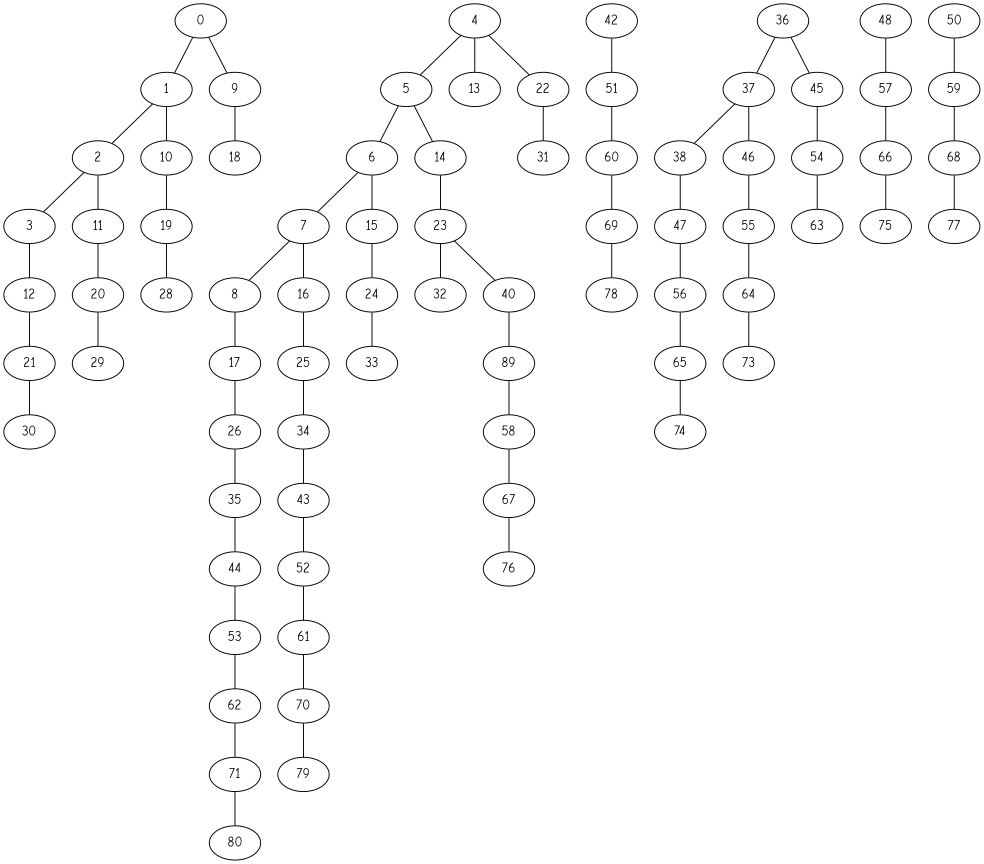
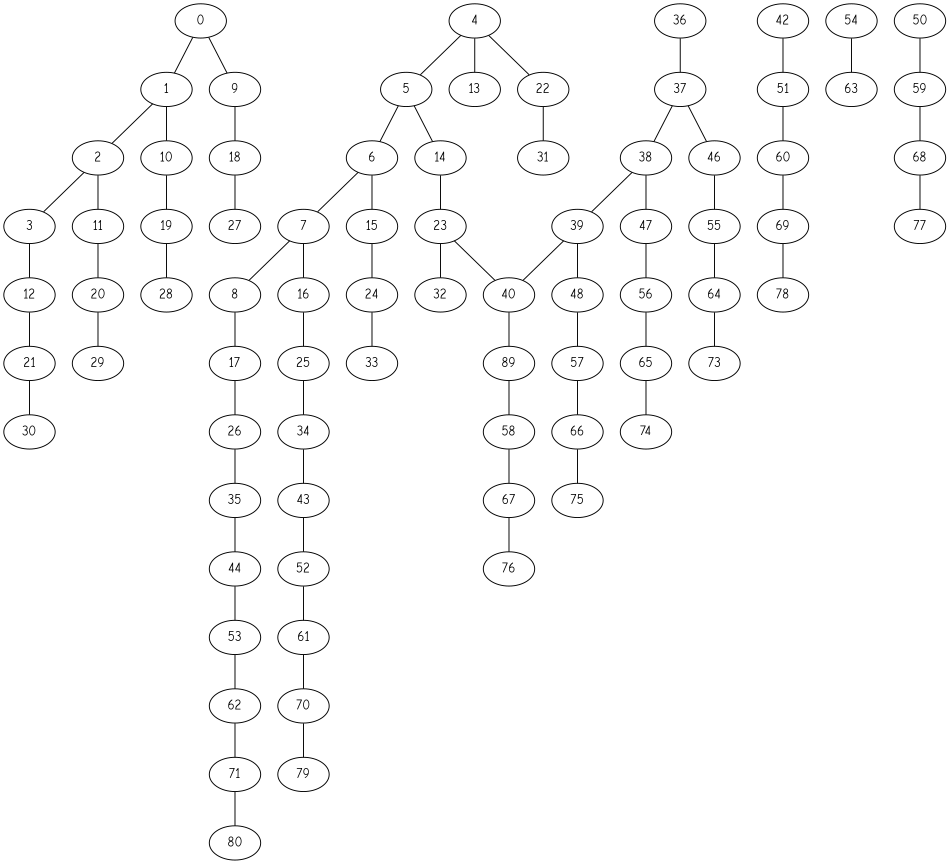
(817, 89) -> none
none -> (235, 226)
none -> (577, 226)
